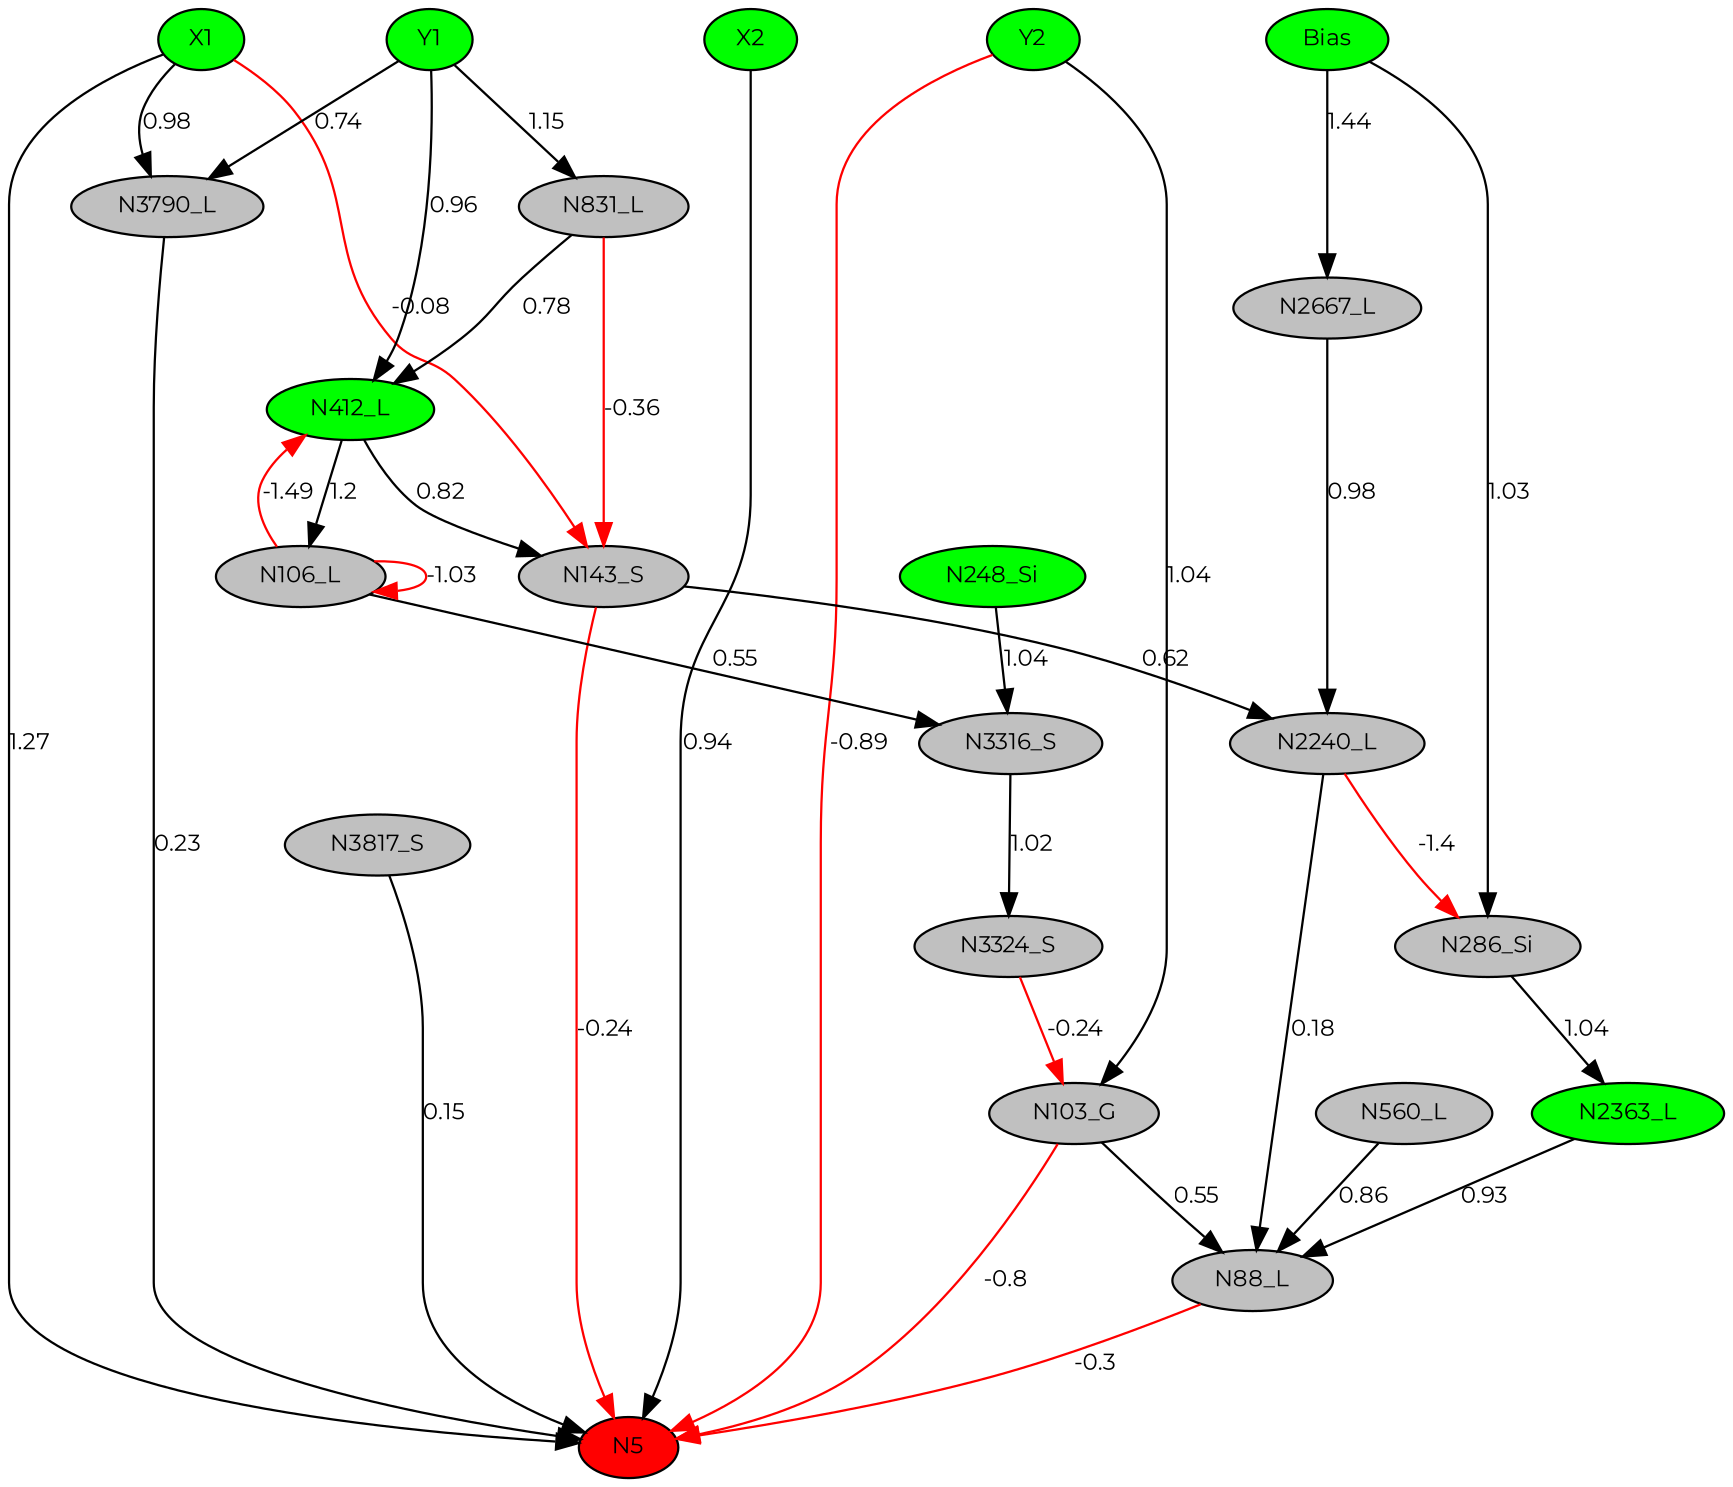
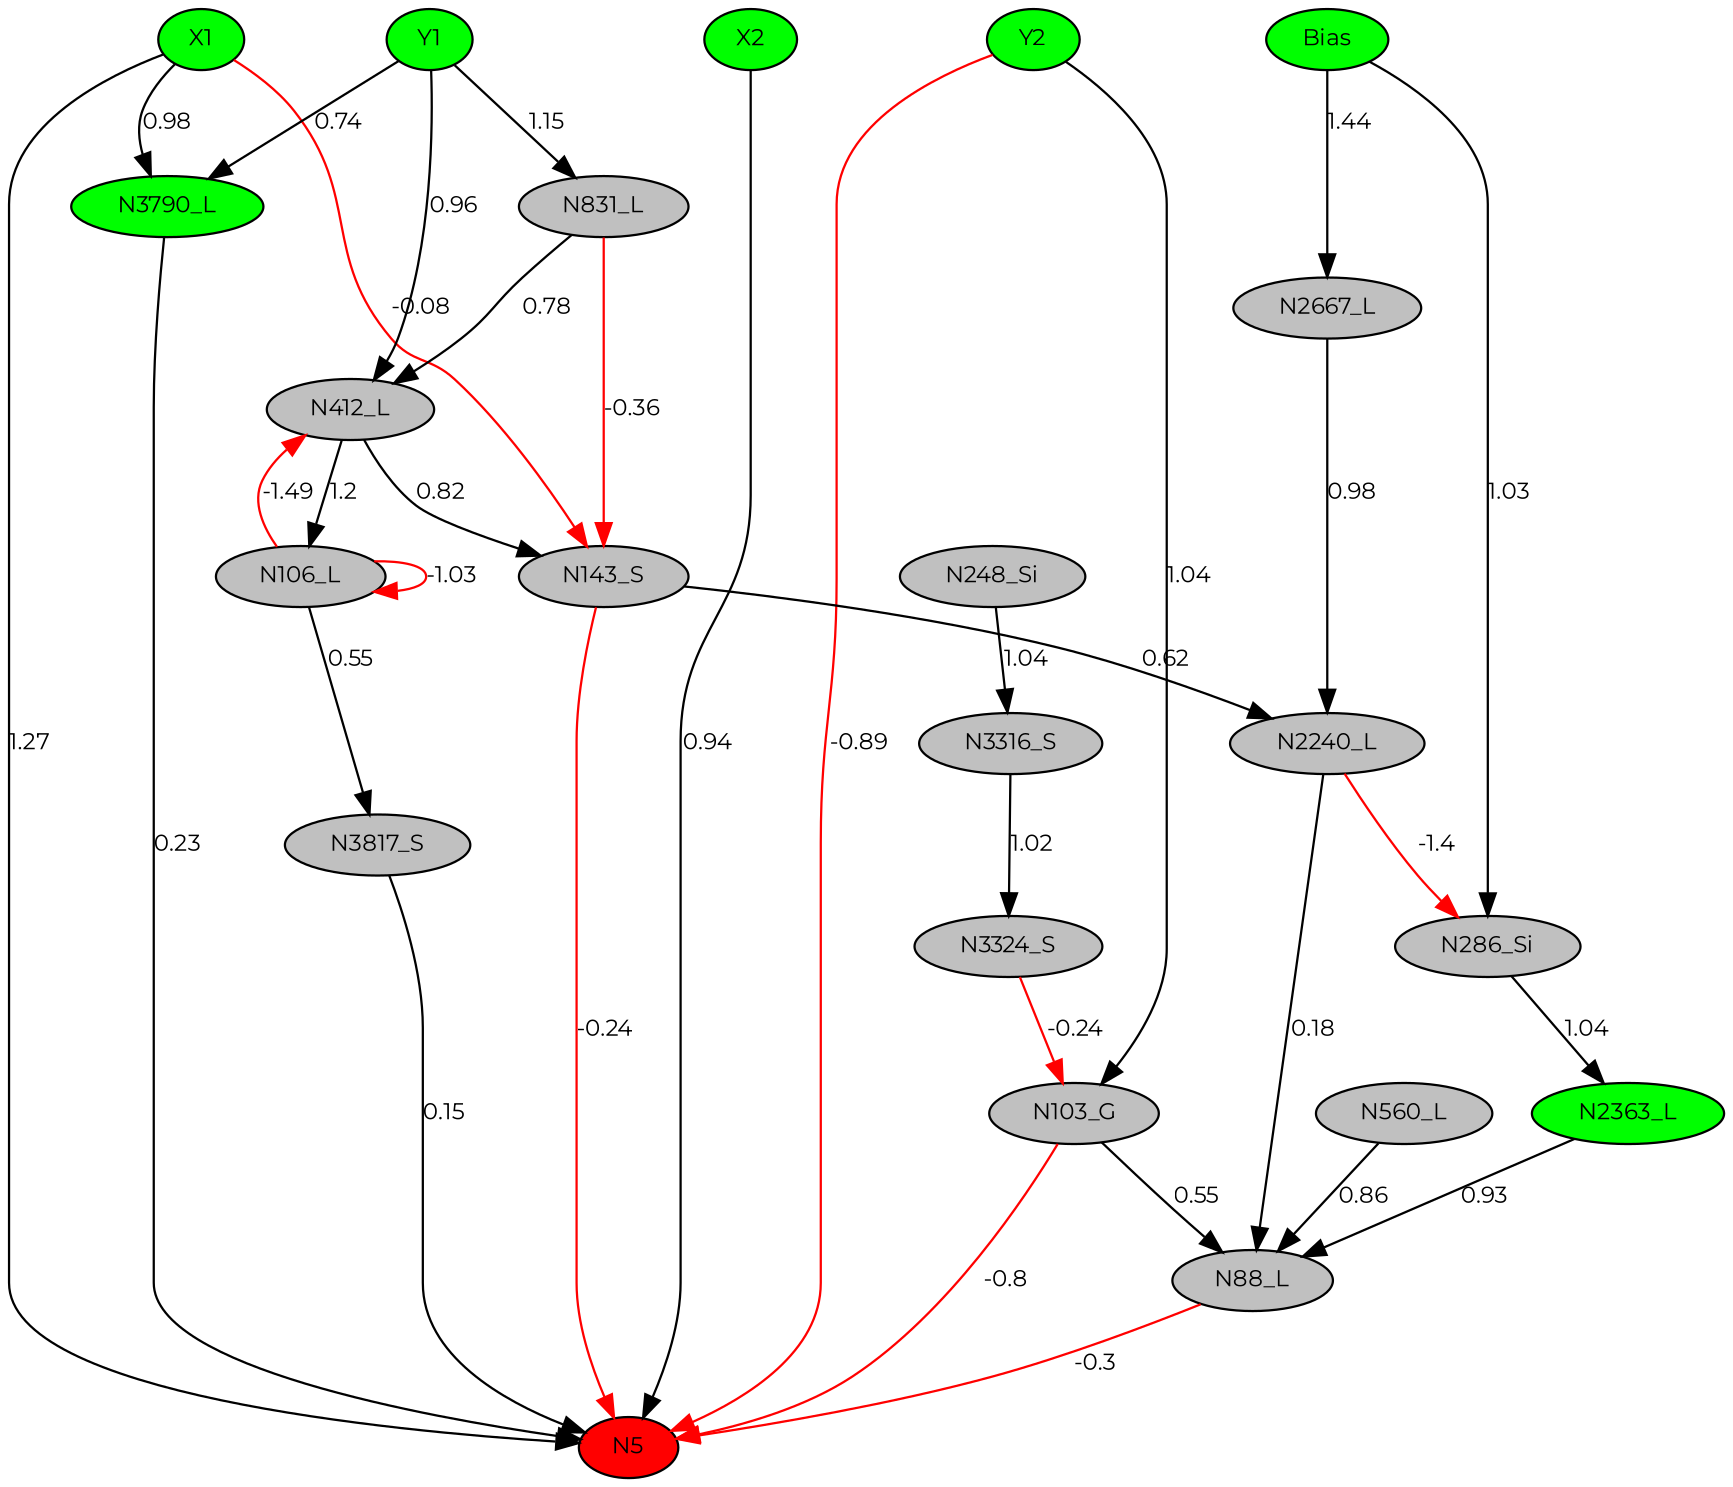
(167, 207) -> (167, 207)
(350, 410) -> (350, 410)
(993, 577) -> (993, 577)
(643, 657) -> (336, 700)
